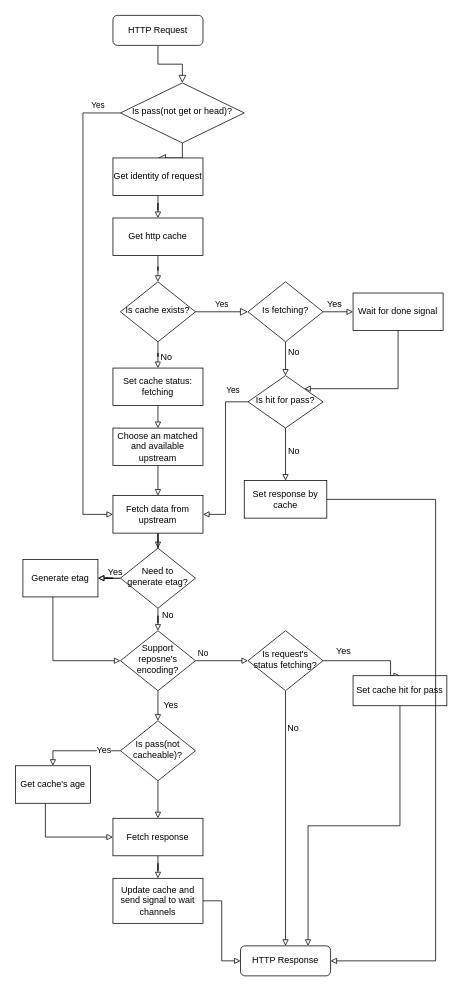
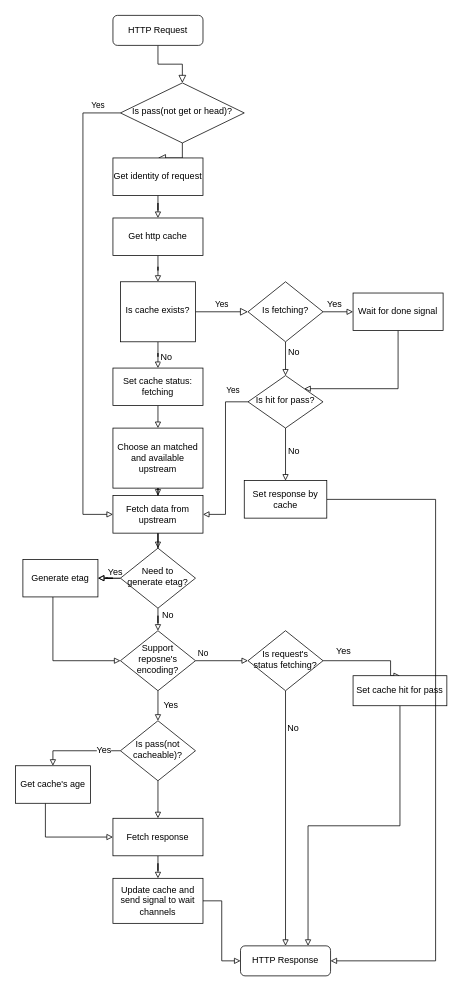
(158, 312) -> (158, 312)
(158, 447) -> (158, 458)
